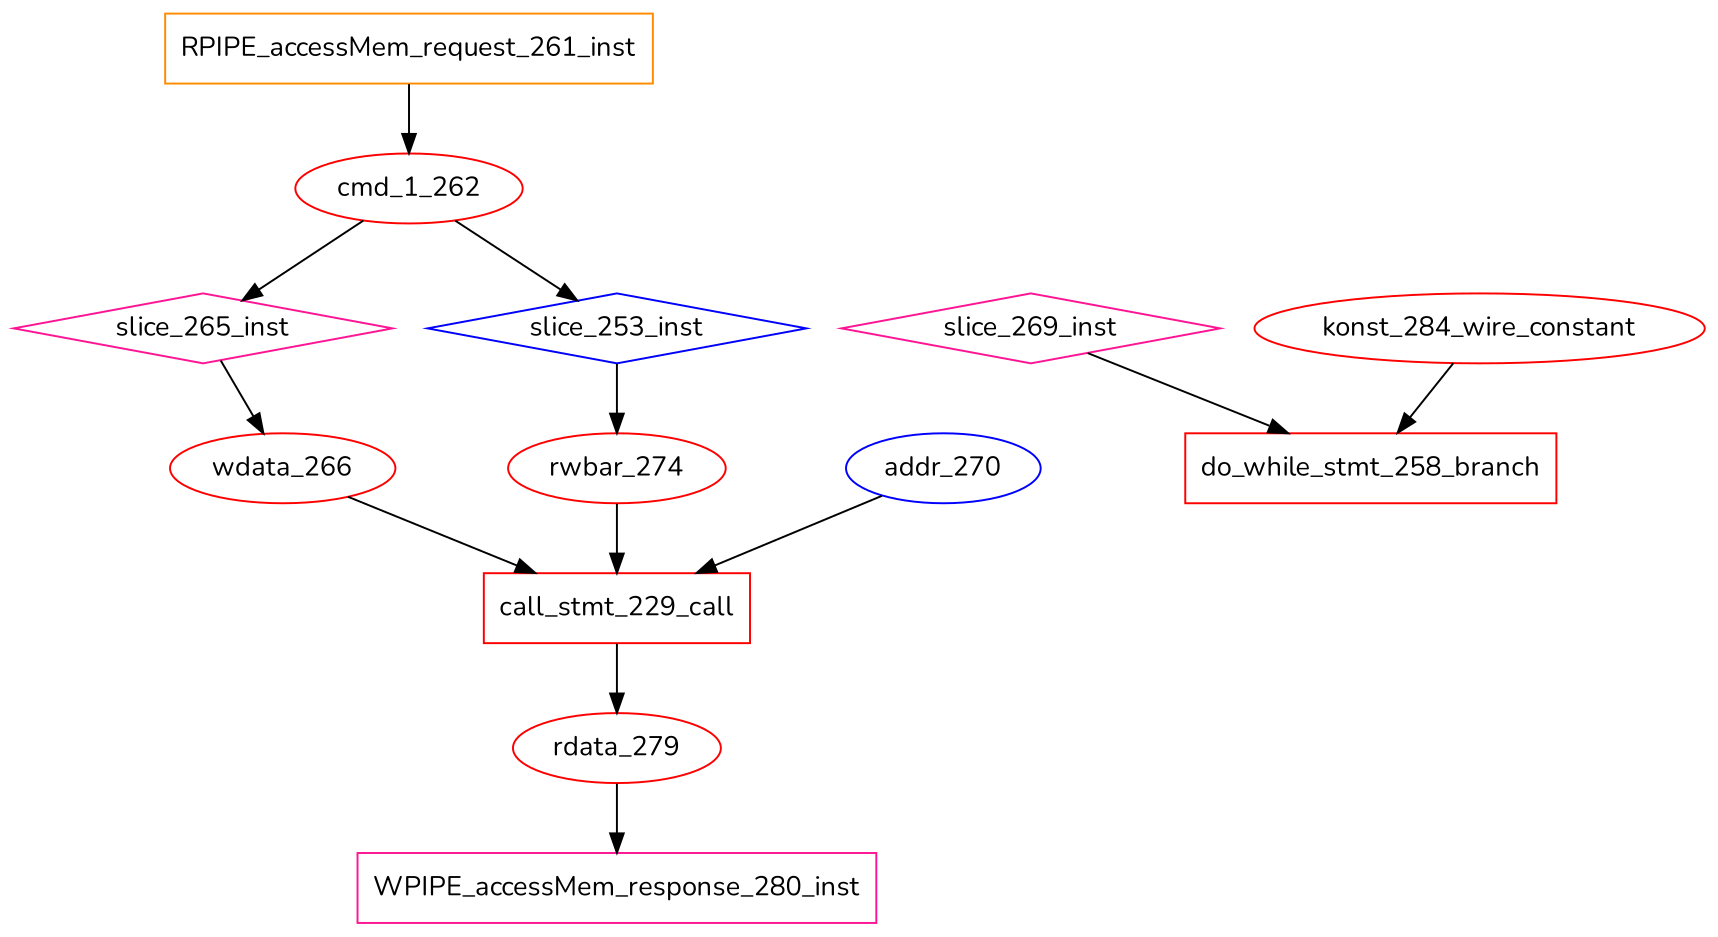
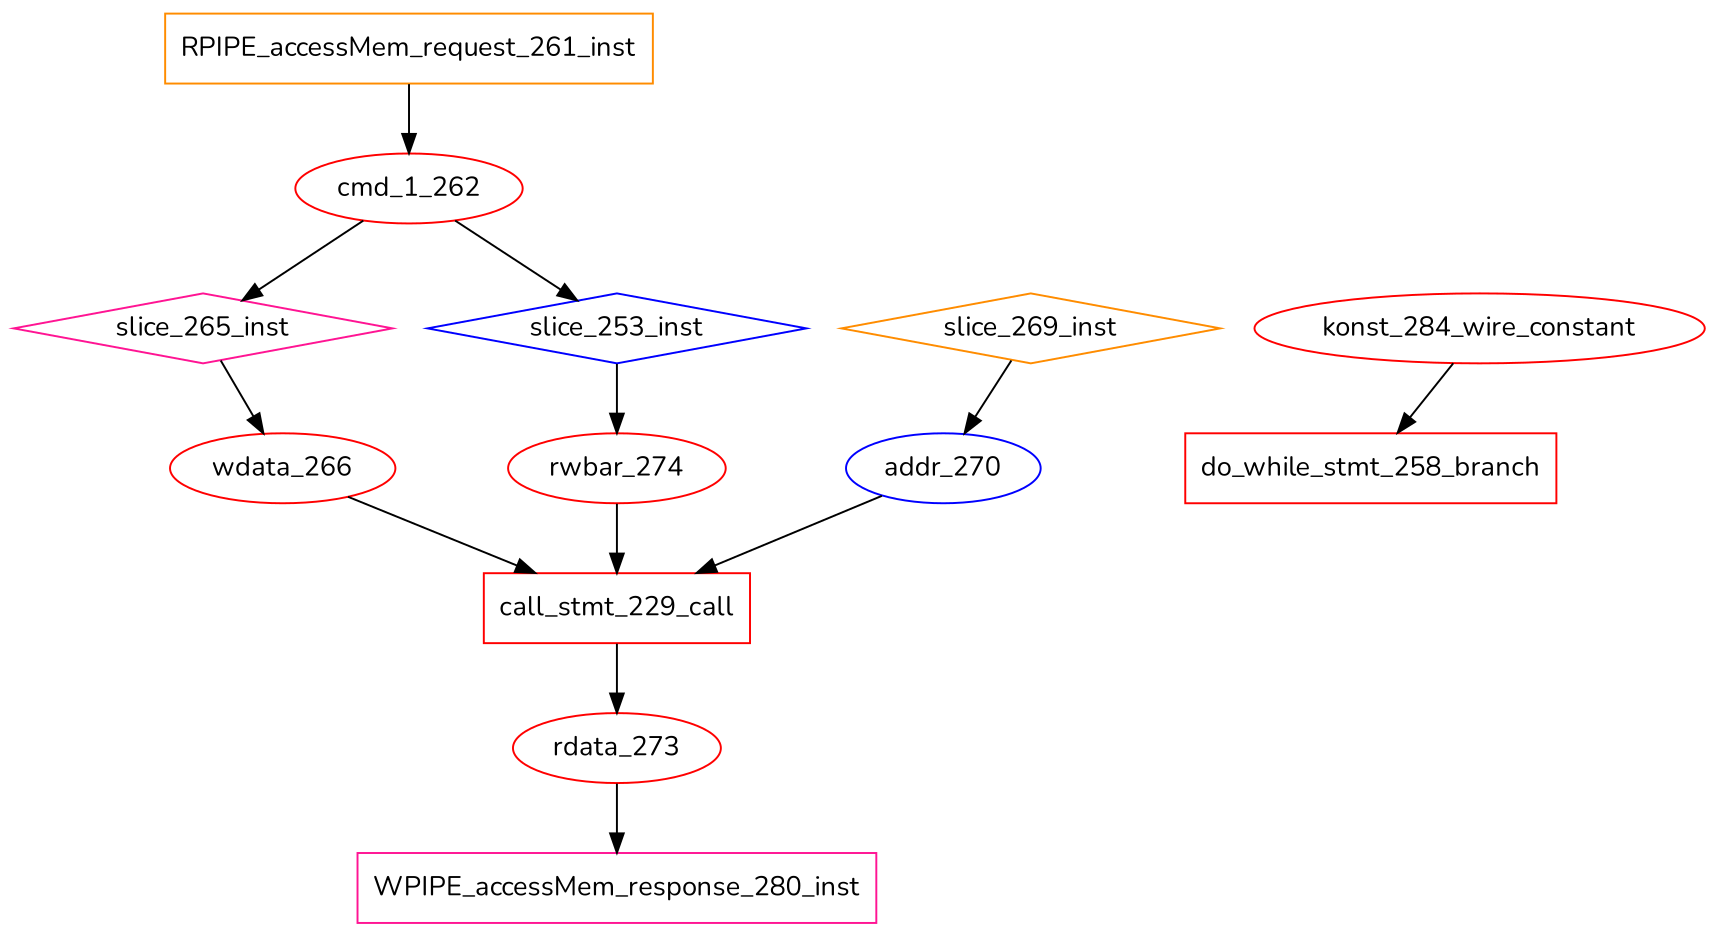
(1031, 328) -> (1031, 328)
(1179, 389) -> (993, 389)
(617, 748) -> (617, 748)
